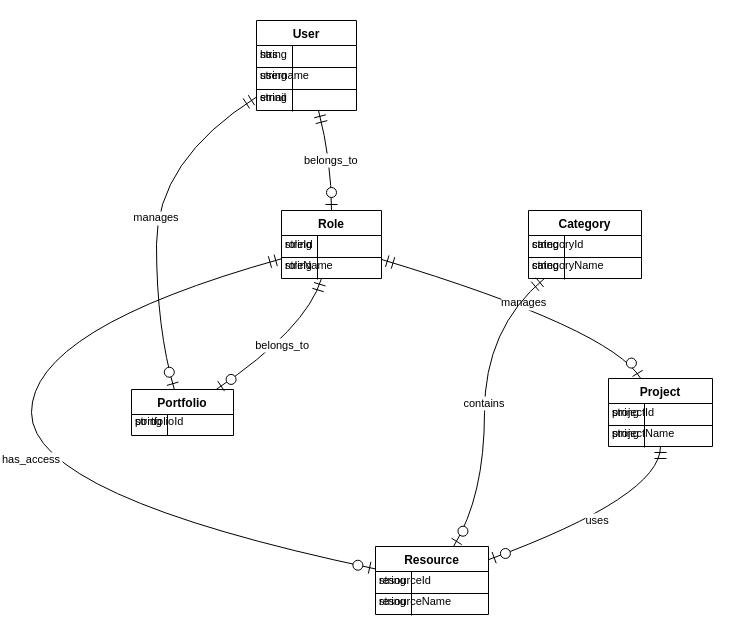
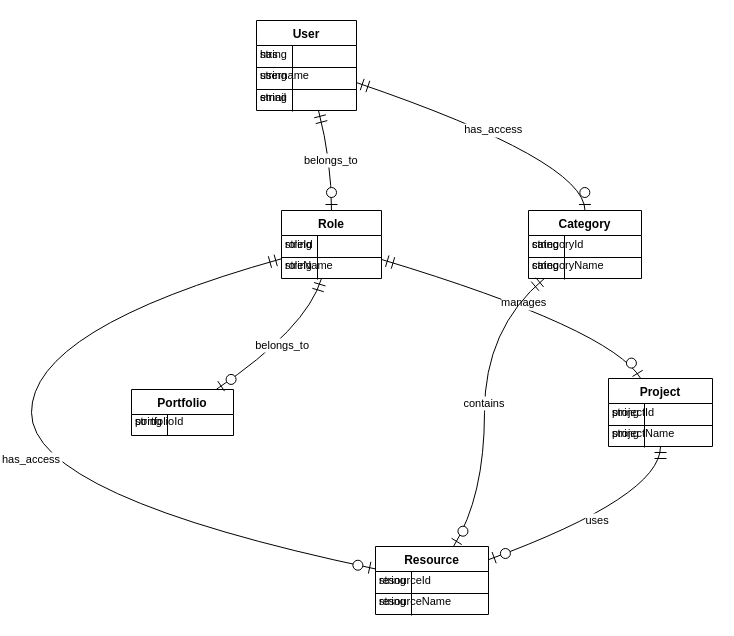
none -> (482, 131)
(158, 226) -> none
